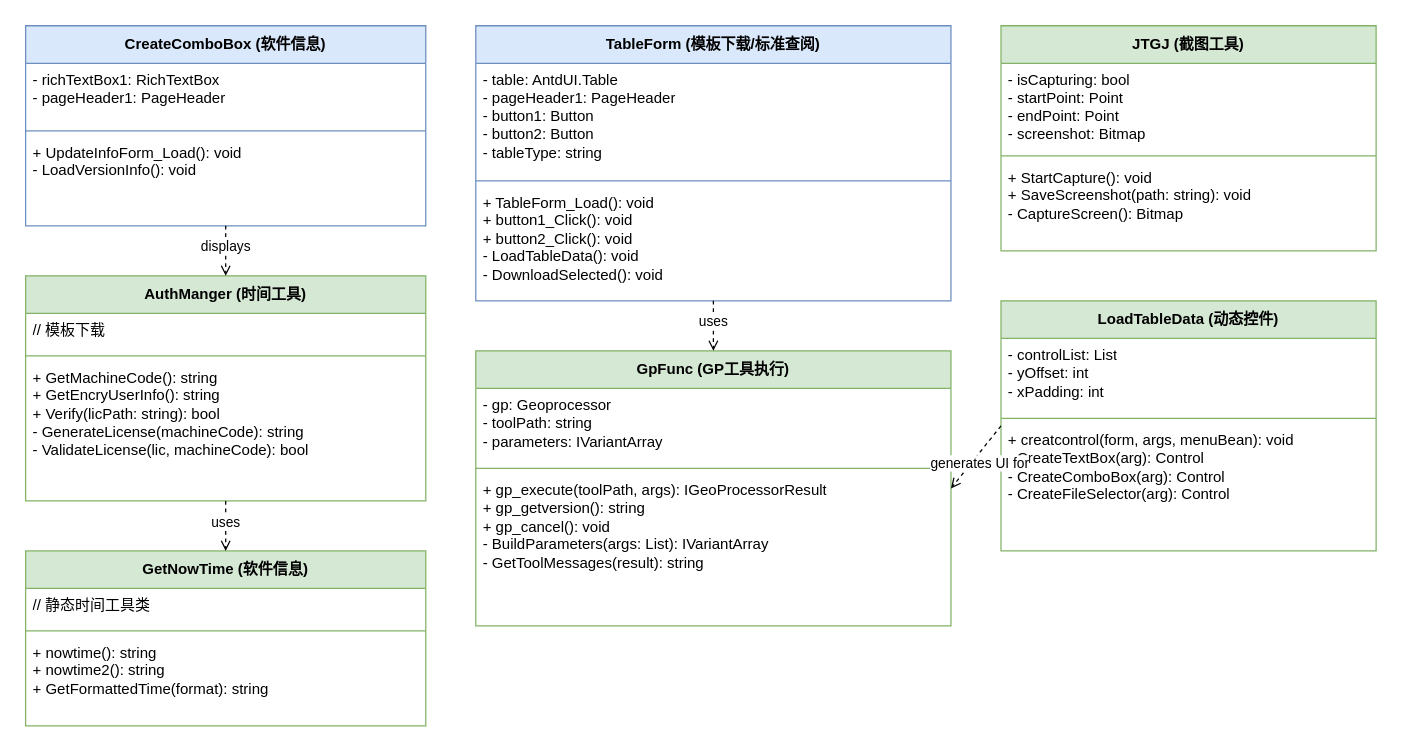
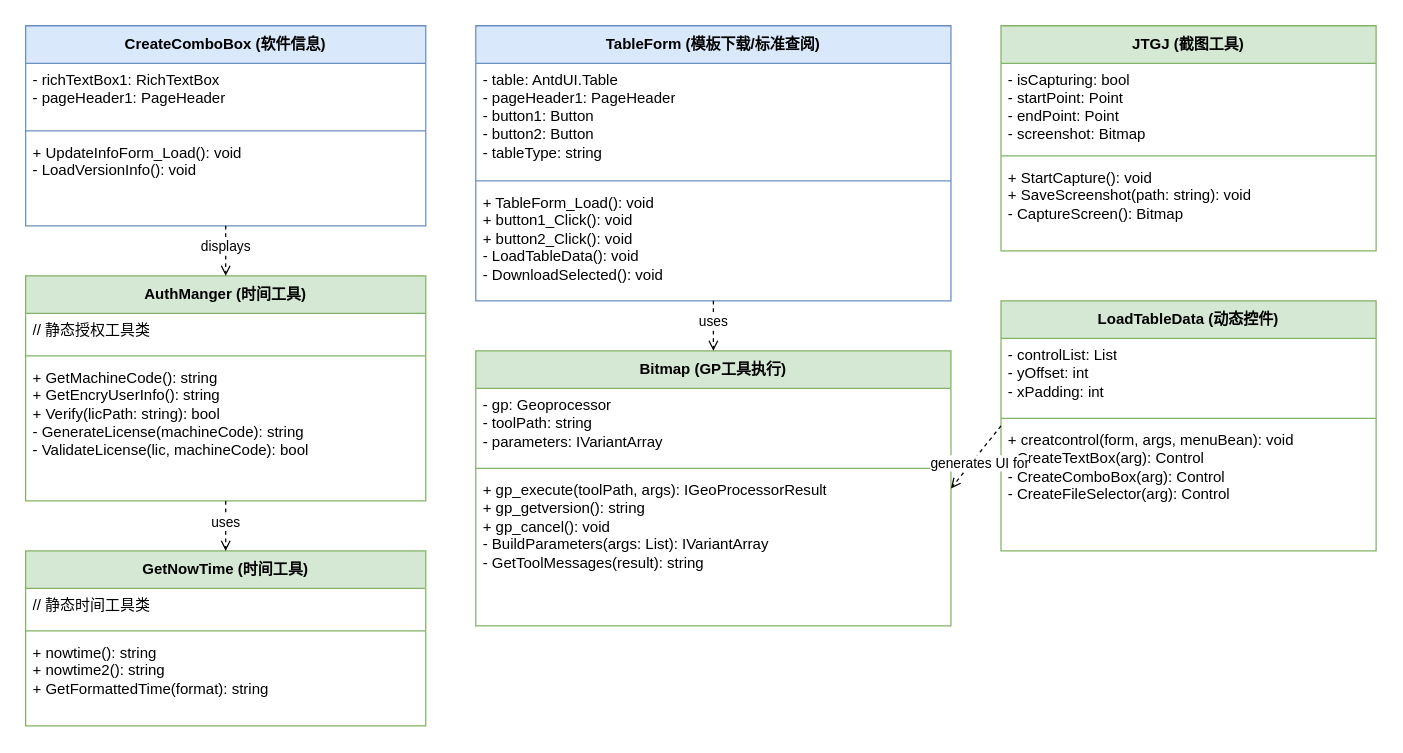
(74, 331) -> (96, 331)
(713, 369) -> (713, 369)
(226, 569) -> (226, 569)
